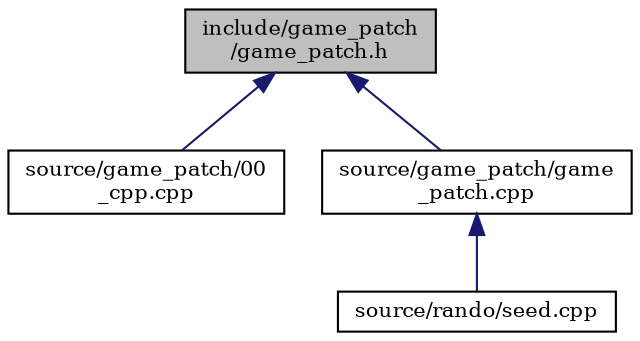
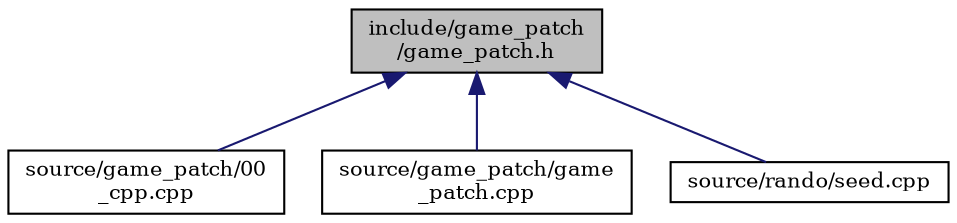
(477, 263) -> (668, 122)
